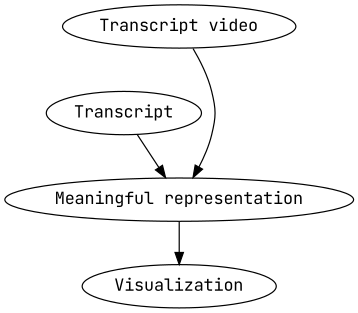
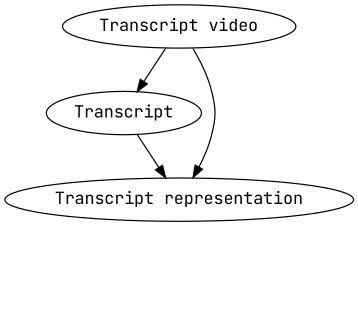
none -> (155, 65)
(179, 200) -> (179, 200)
(179, 286) -> none
